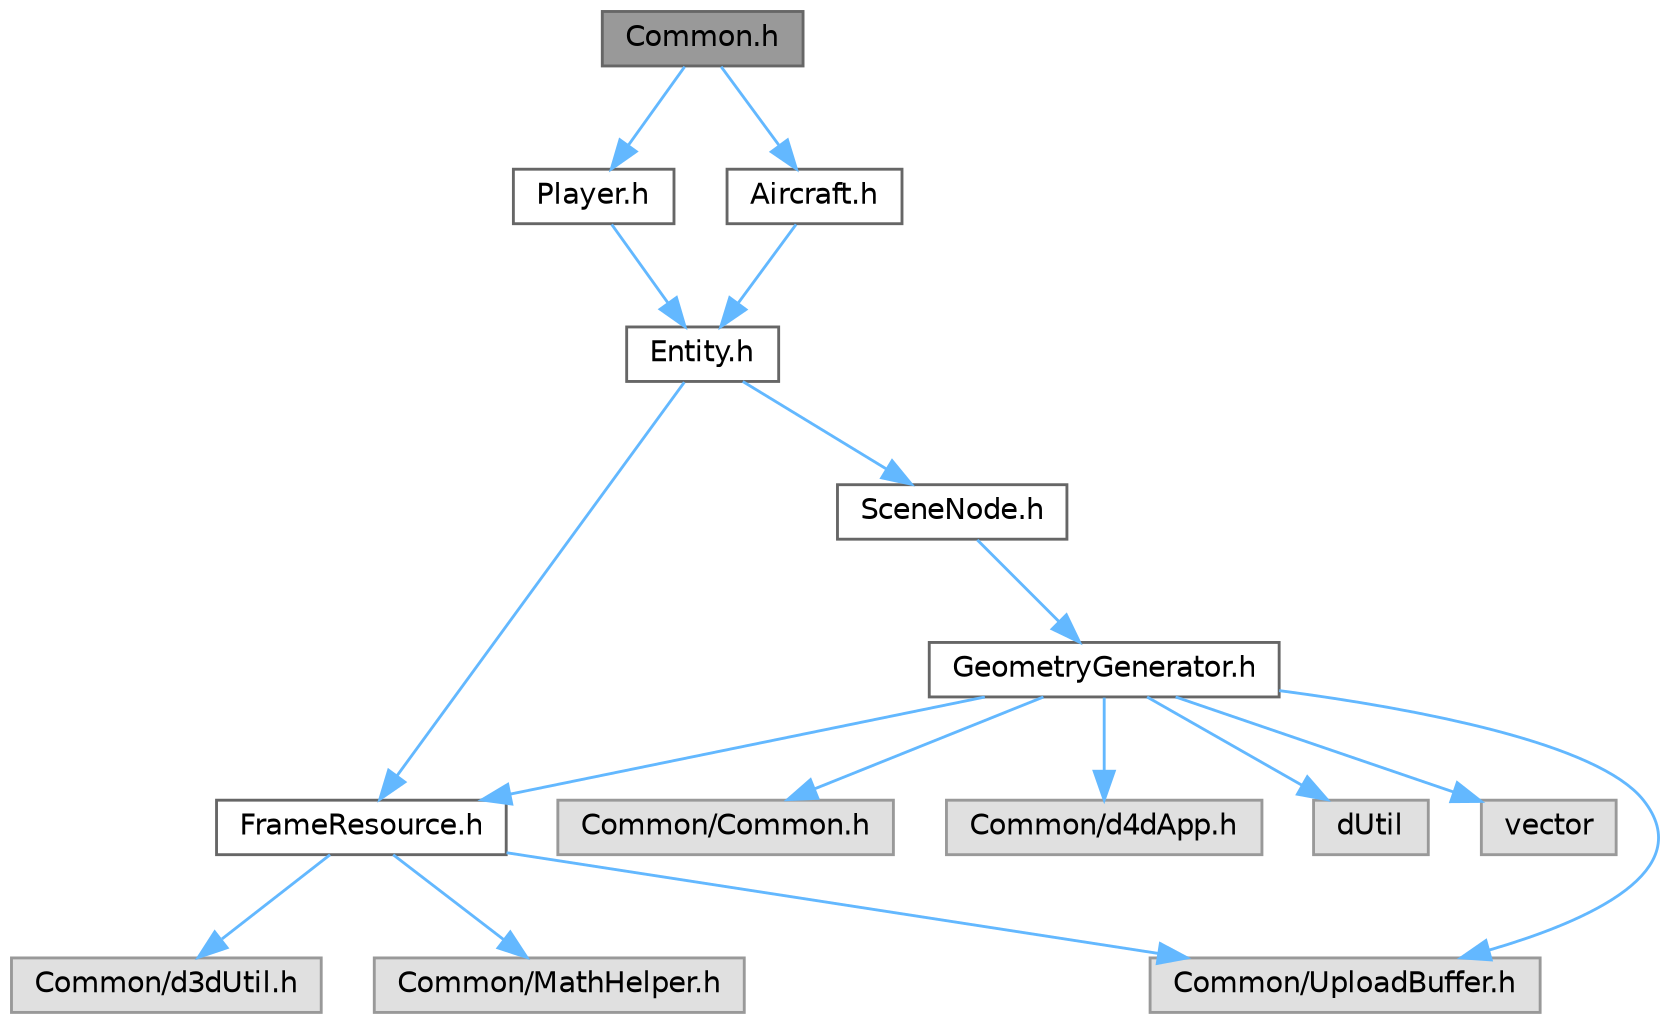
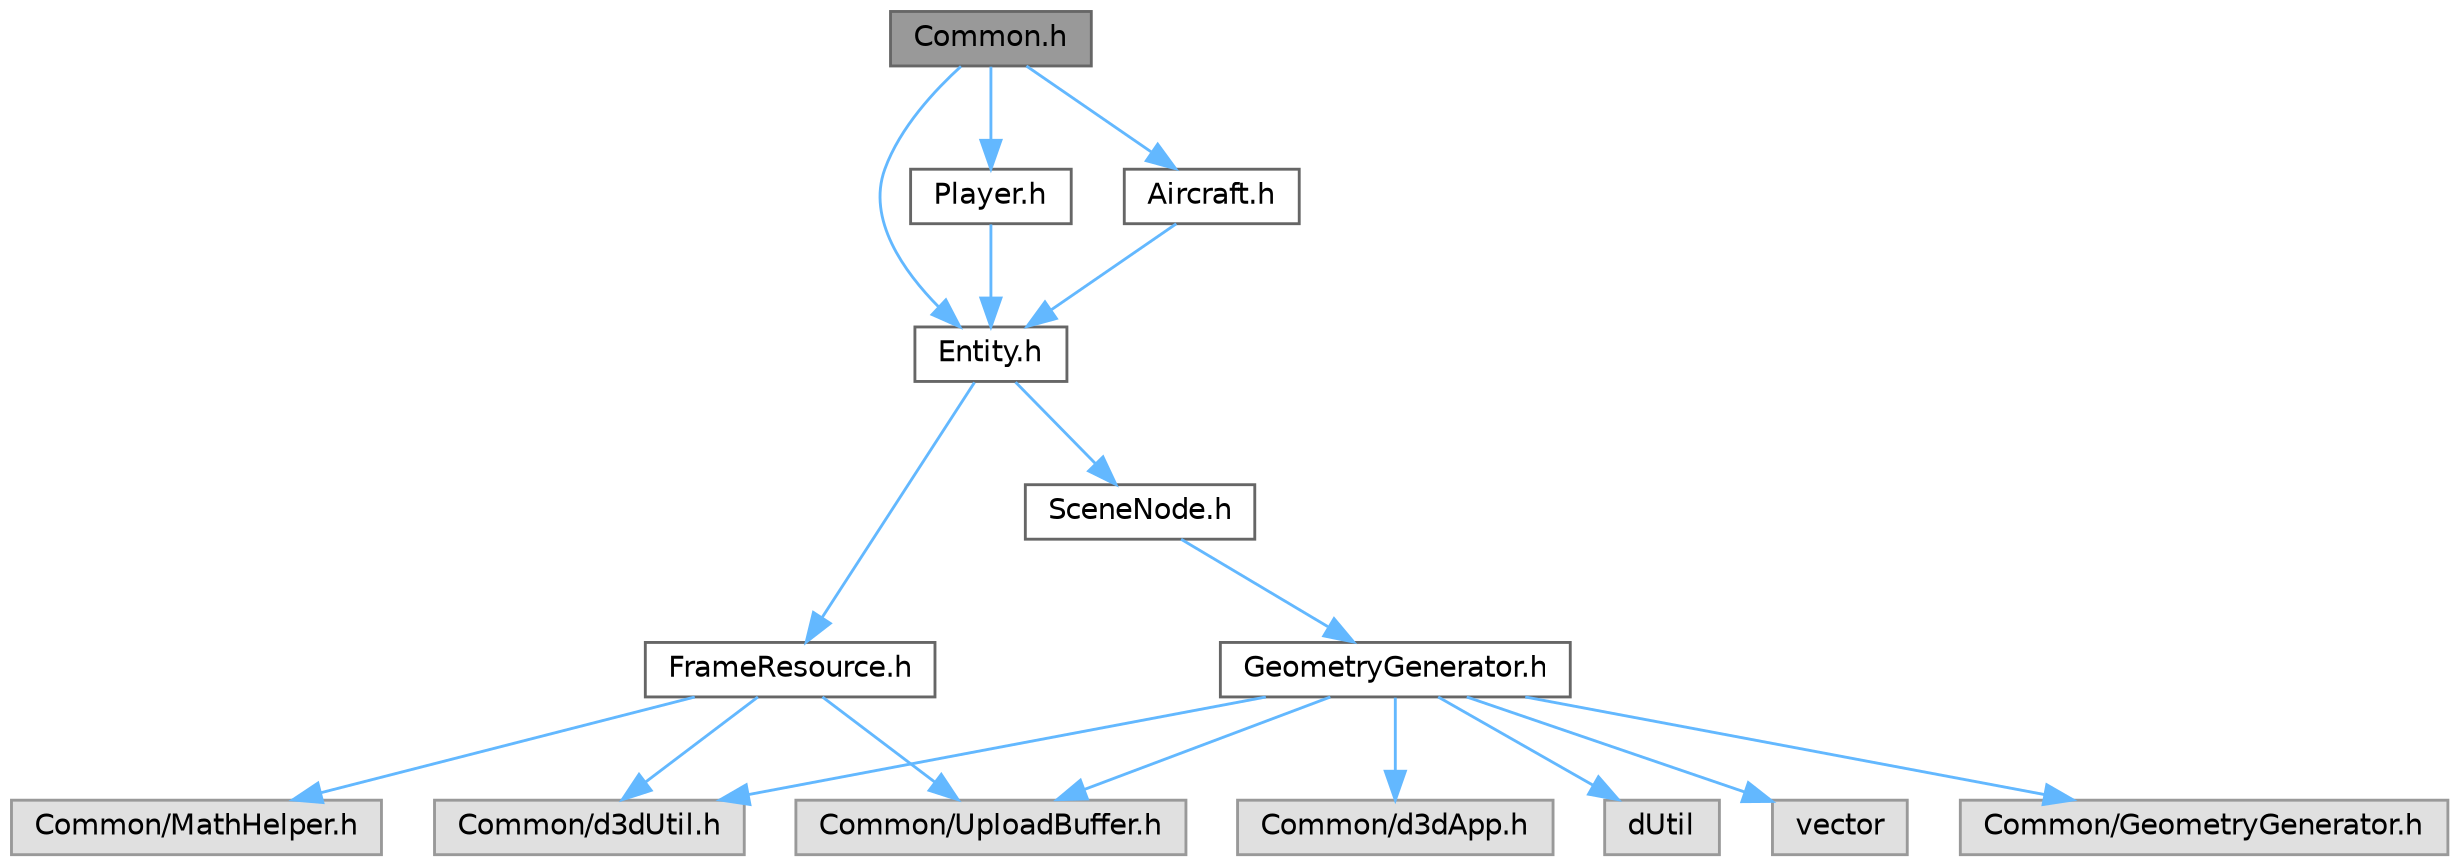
none -> (882, 182)
(748, 746) -> (1007, 746)
(726, 827) -> (2204, 827)
(1104, 827) -> (1395, 827)
